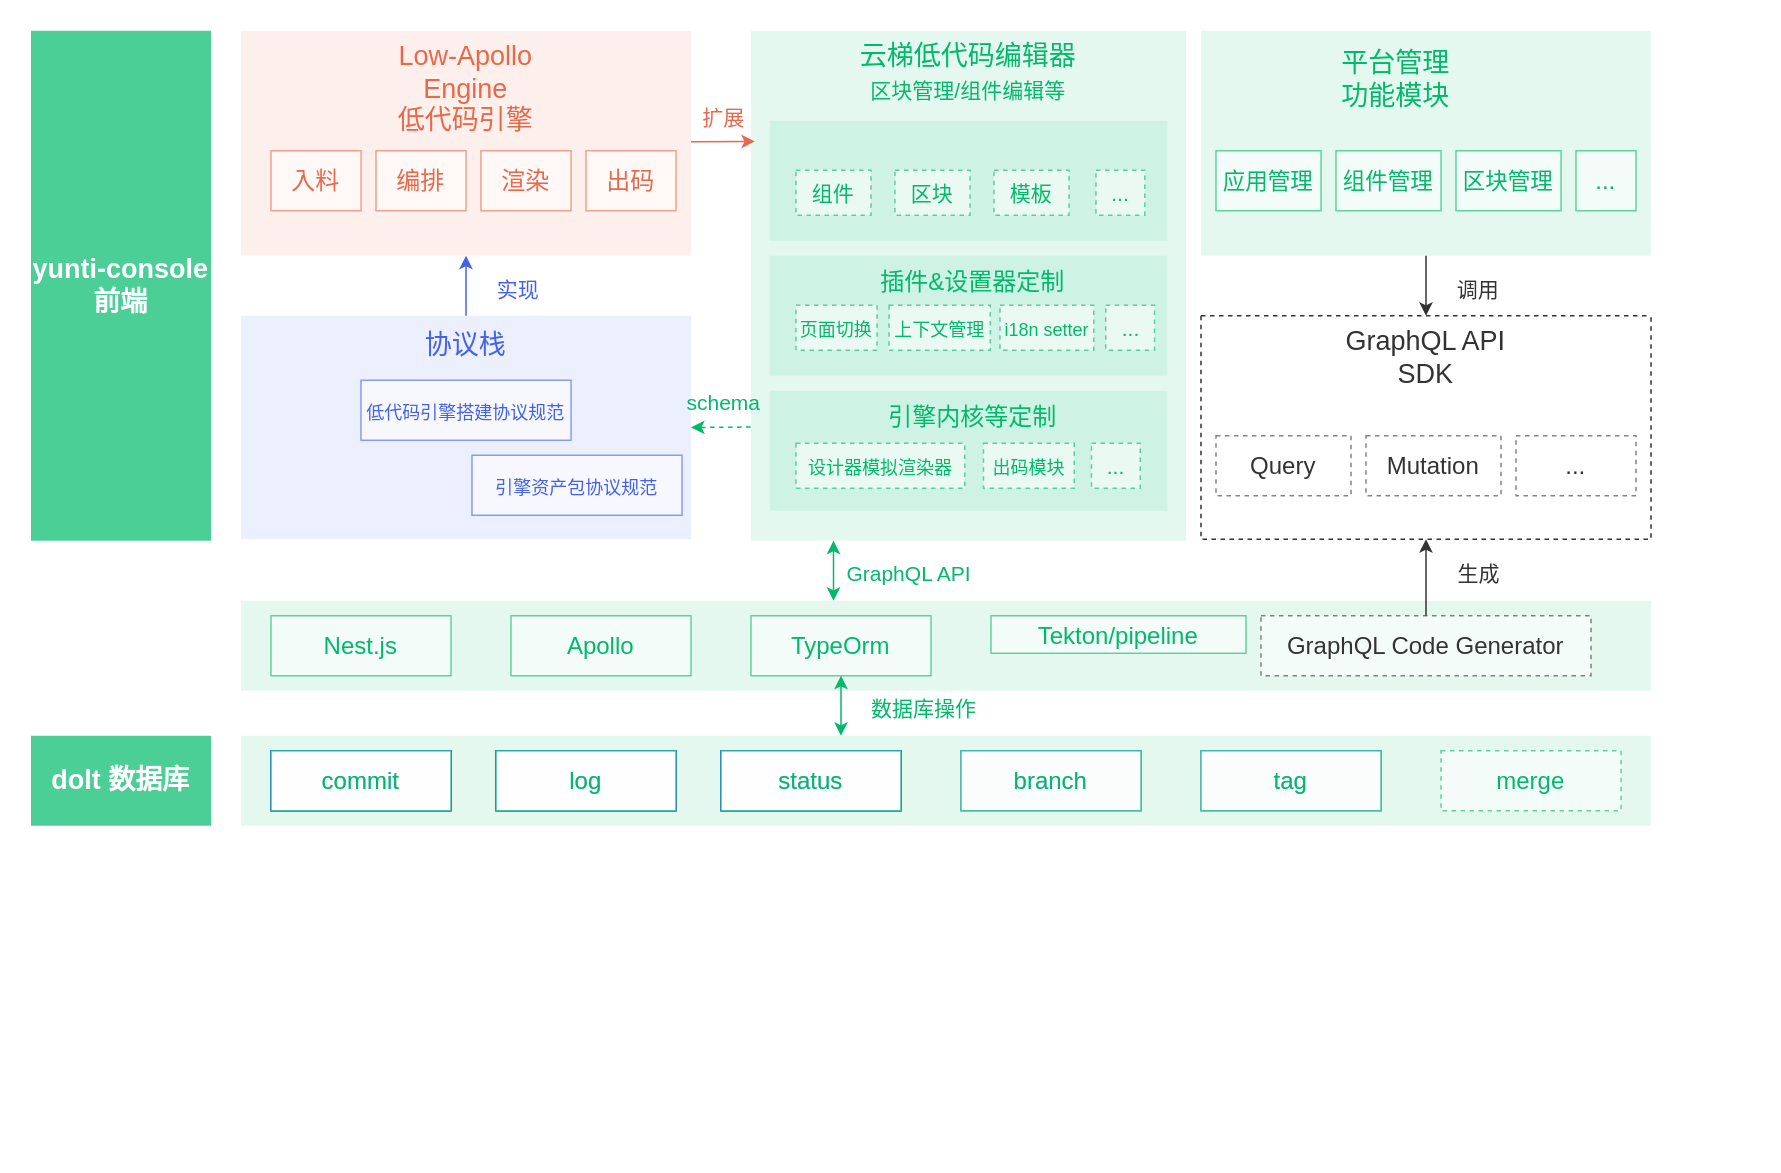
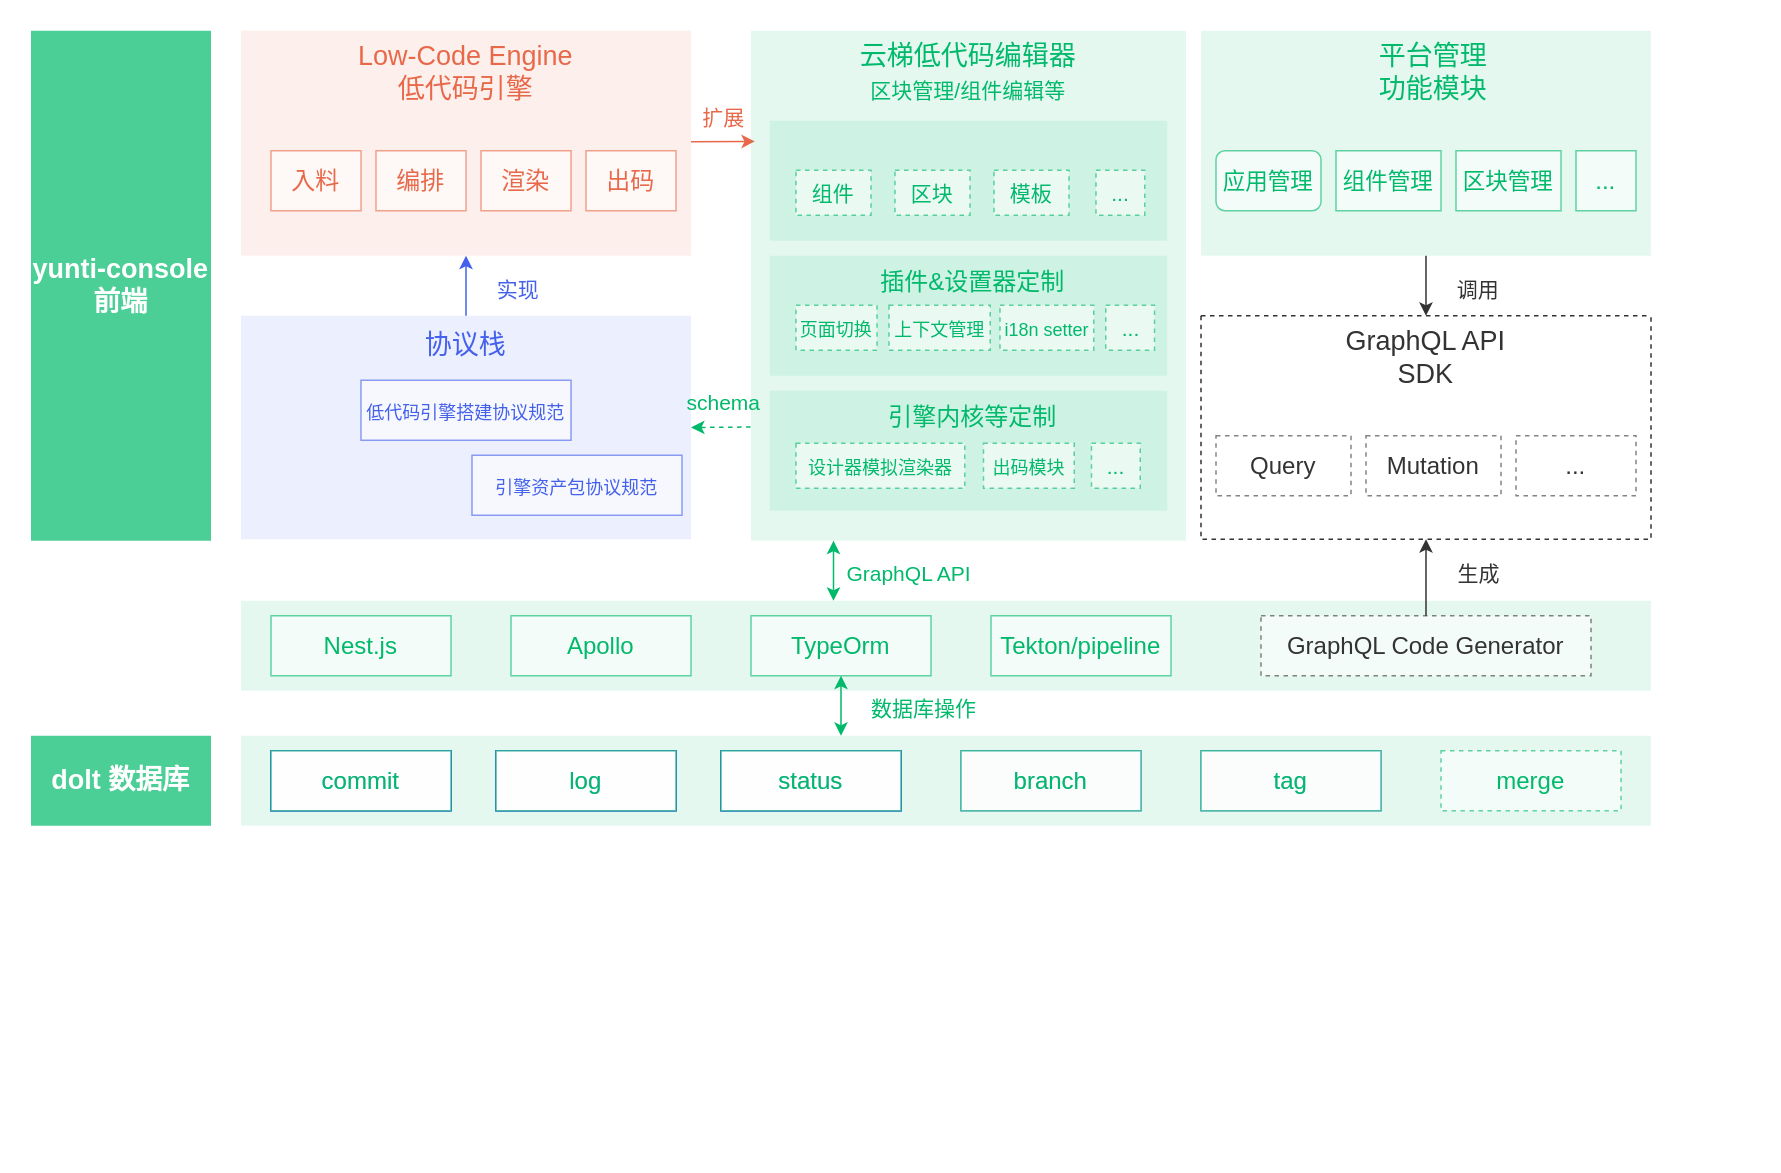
(1396, 83) -> (1433, 76)
(466, 90) -> (466, 74)
(1268, 181) -> (1268, 181)
(1118, 635) -> (1081, 646)
